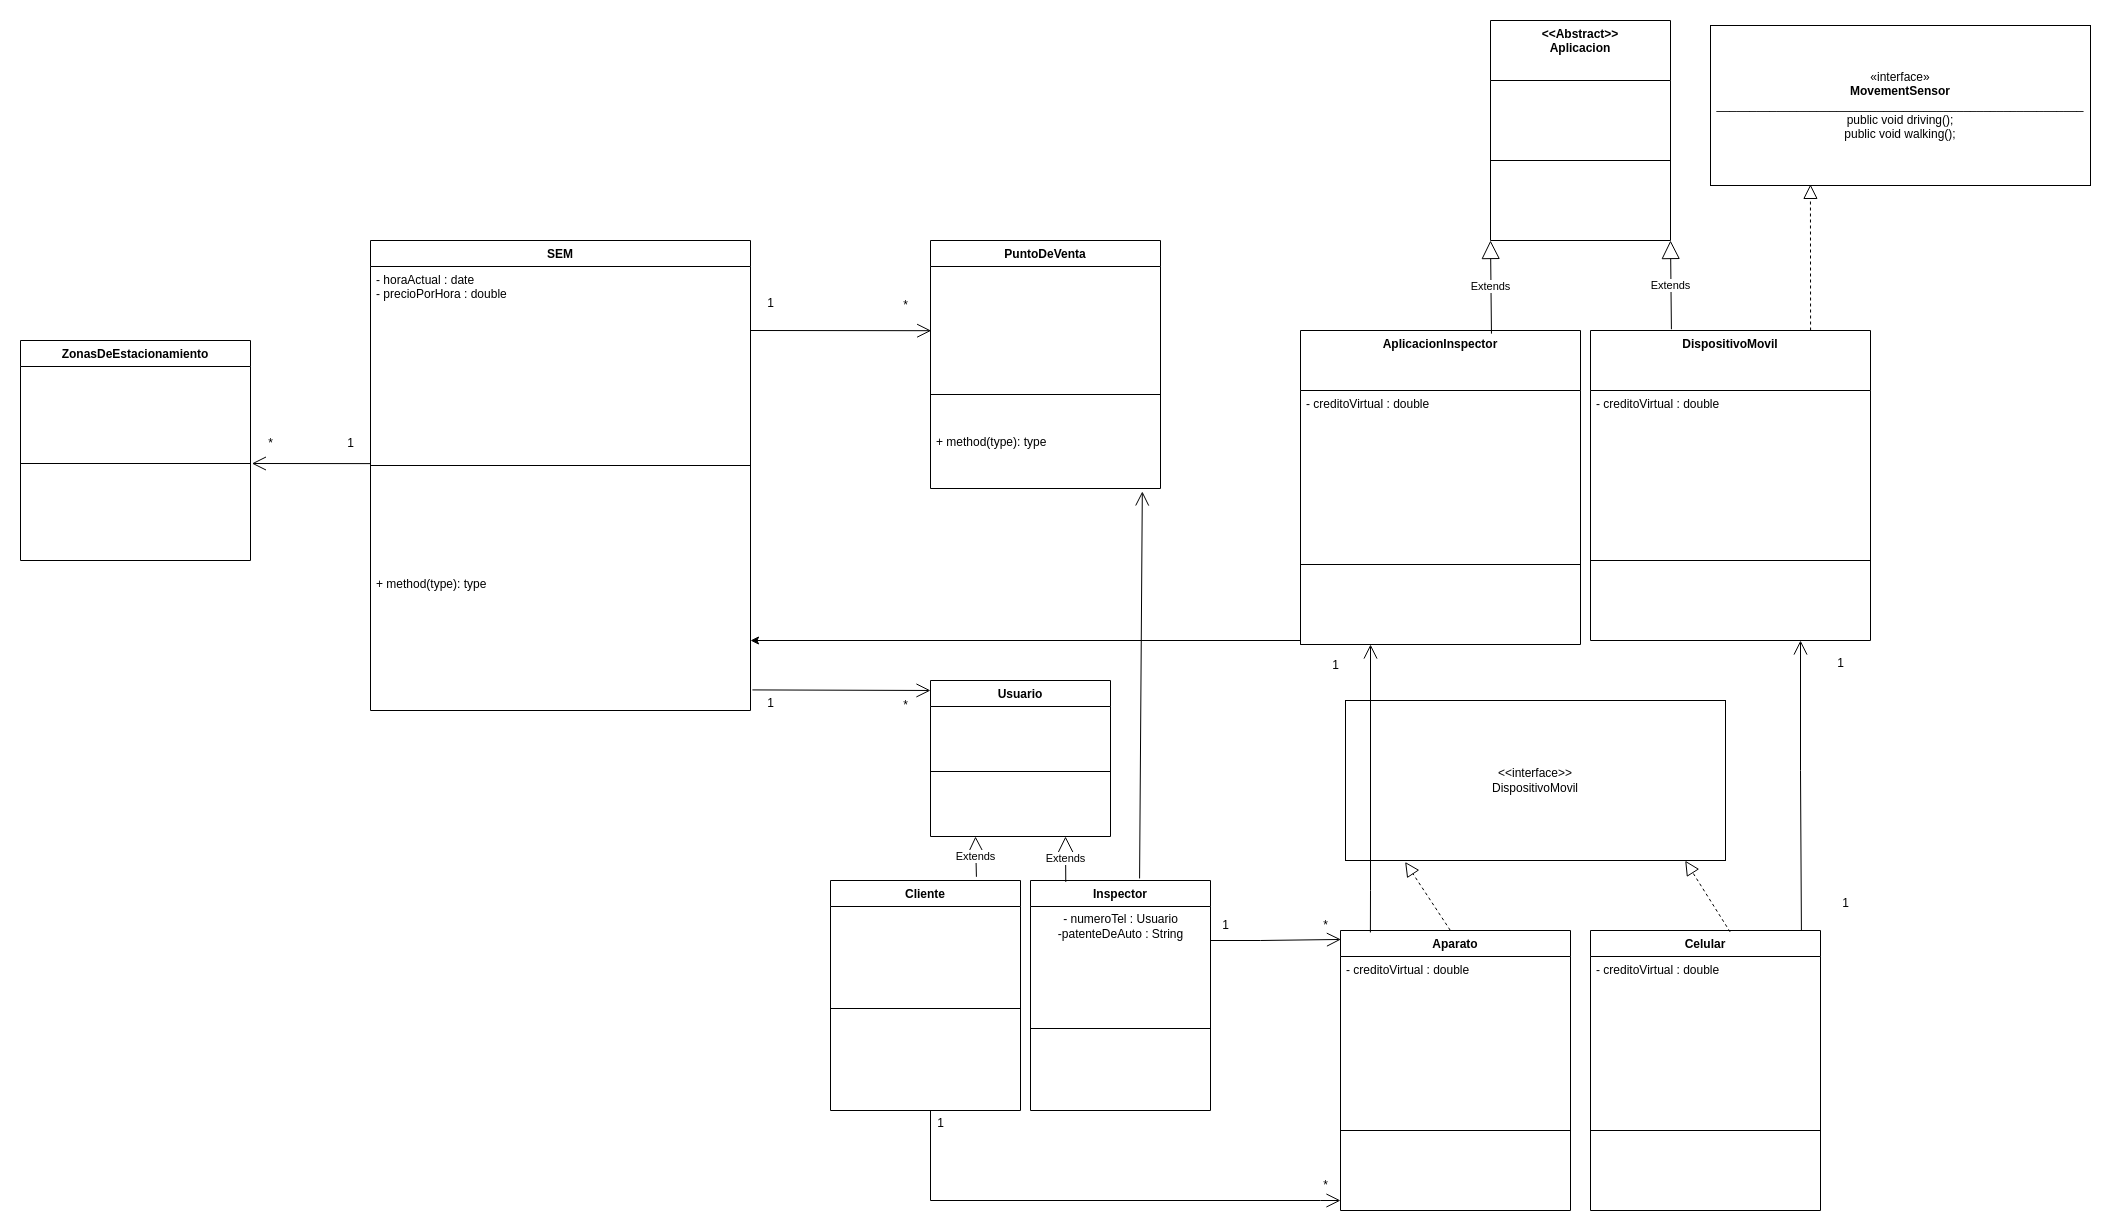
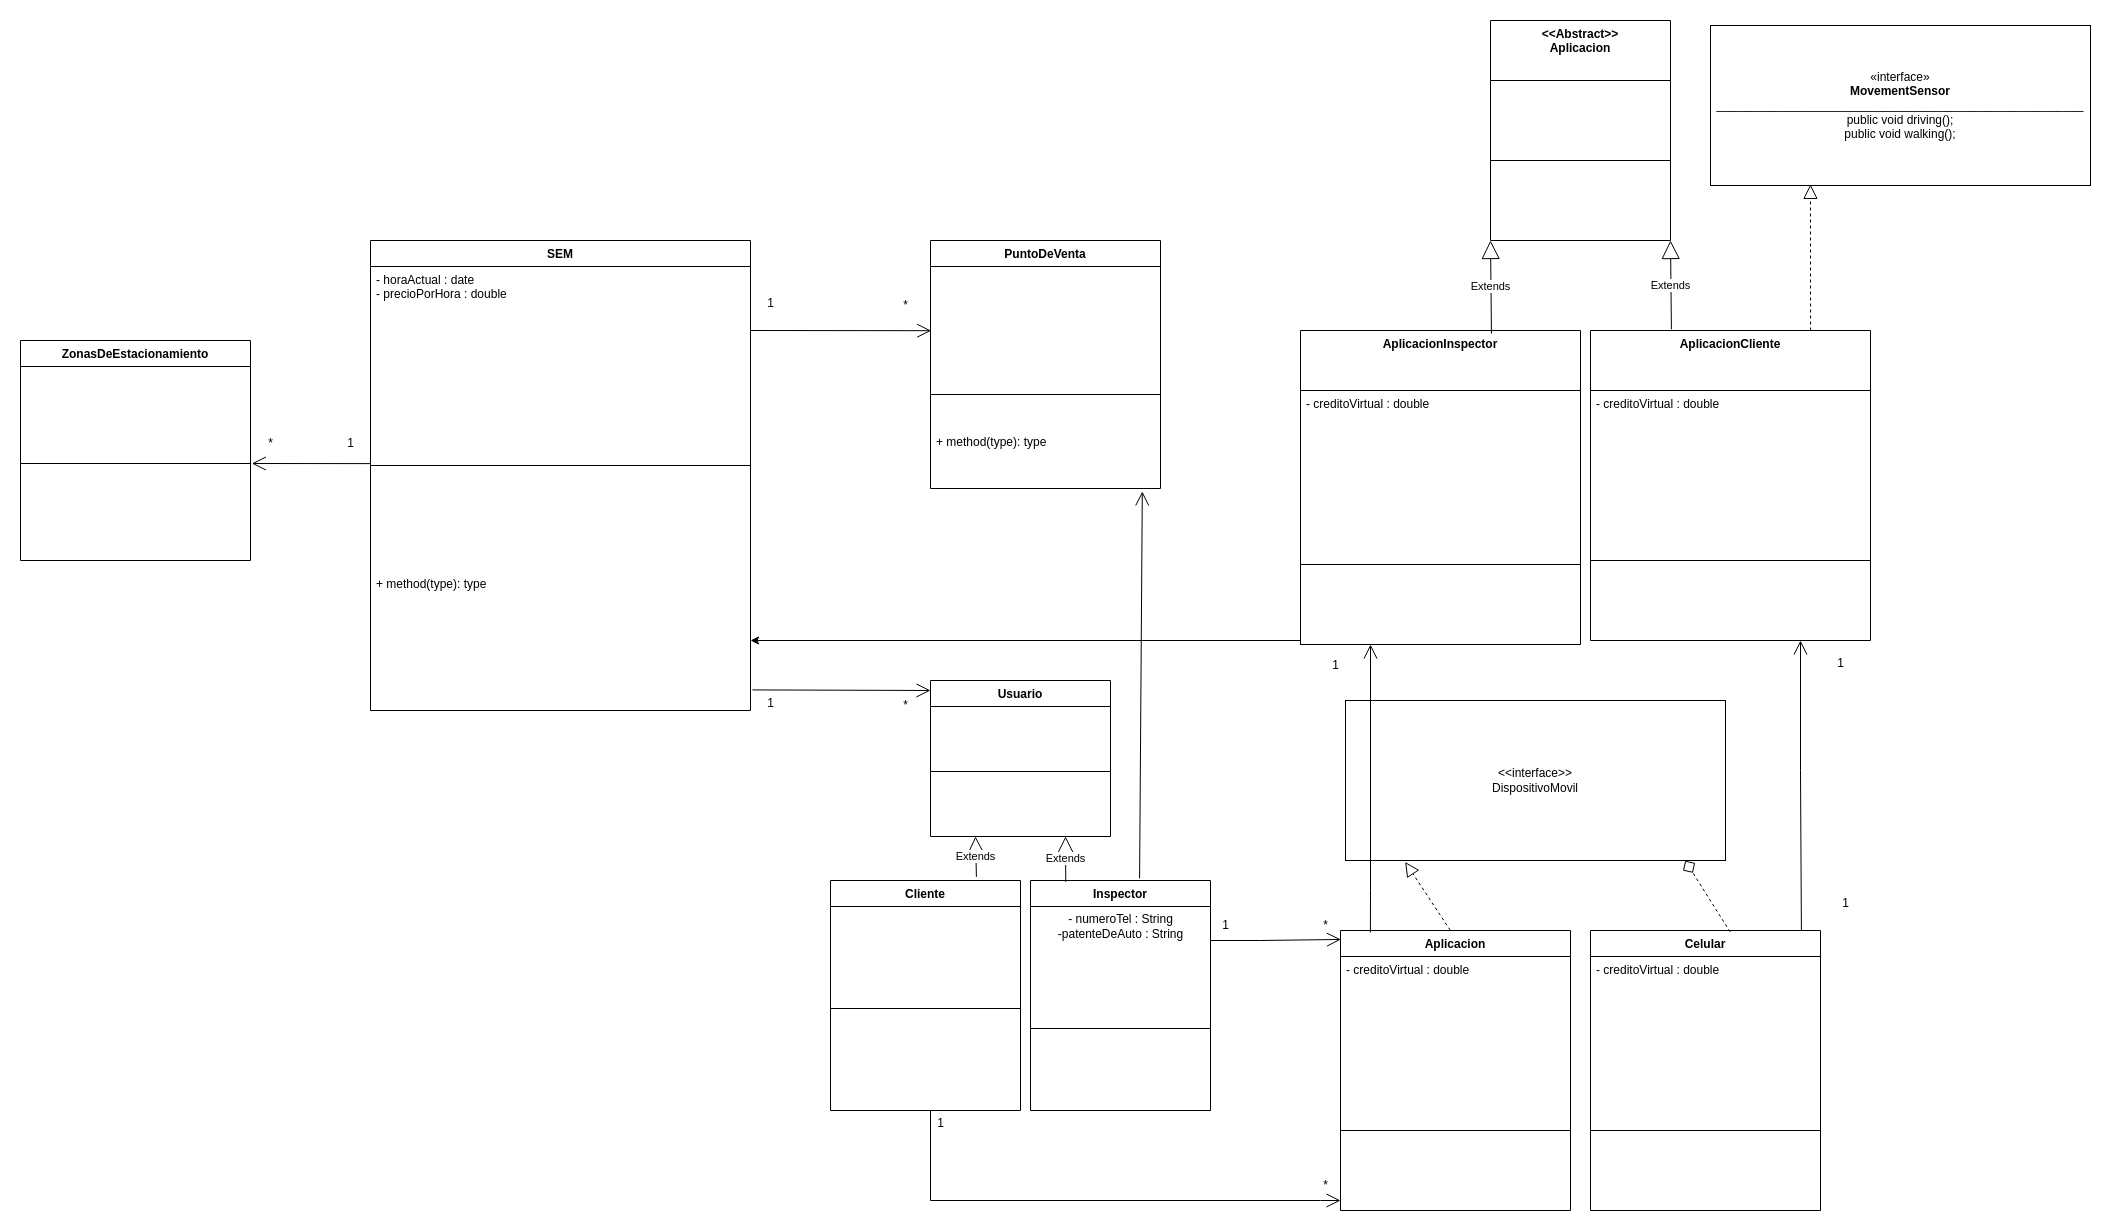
(1731, 345) -> (1731, 345)
(1693, 873) -> (1693, 873)
(1121, 927) -> (1121, 927)
(1456, 945) -> (1456, 945)
